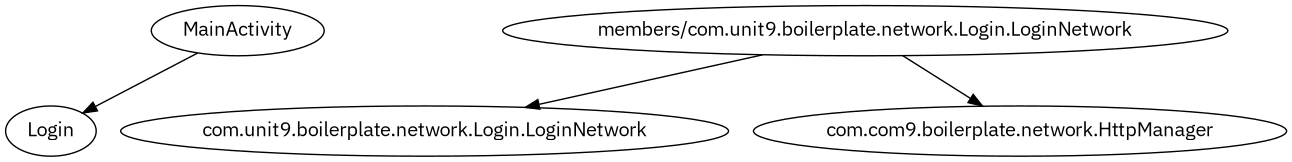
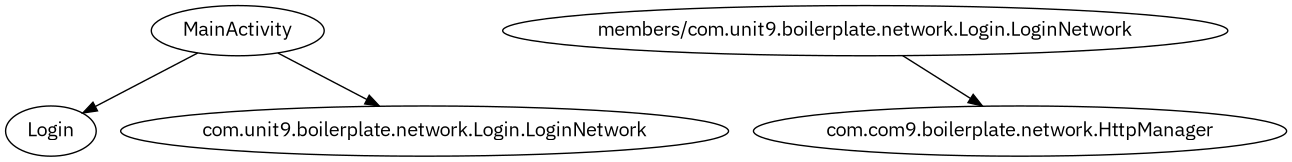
(651, 80) -> (322, 76)
